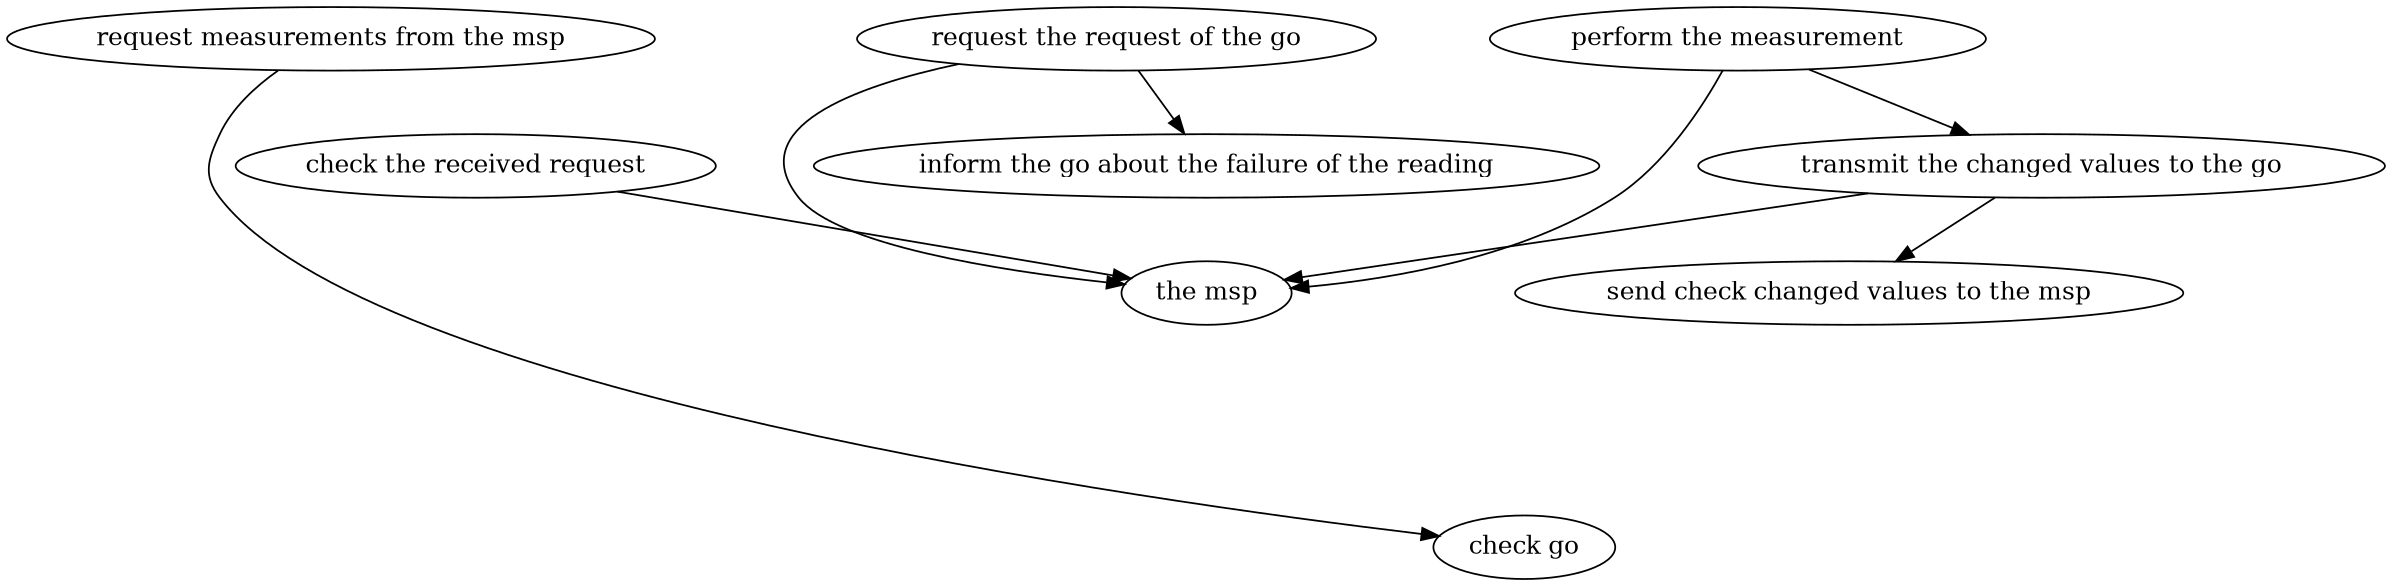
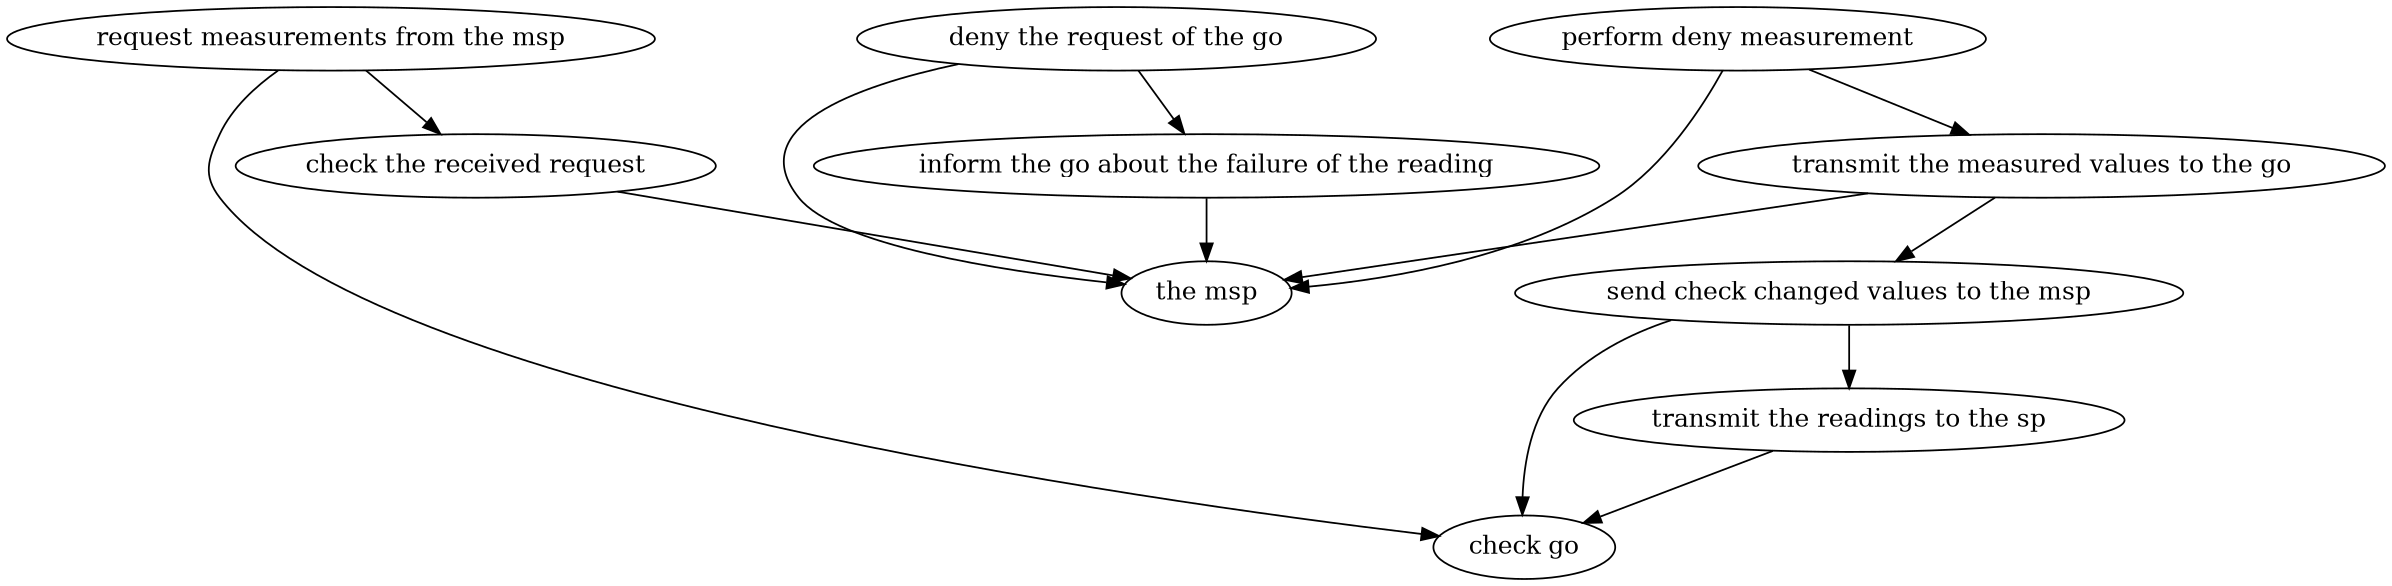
(1117, 39) -> (1117, 39)
(1738, 39) -> (1738, 39)
none -> (396, 96)
(2042, 166) -> (2042, 166)
none -> (1207, 221)
none -> (1564, 382)
none -> (1849, 420)
